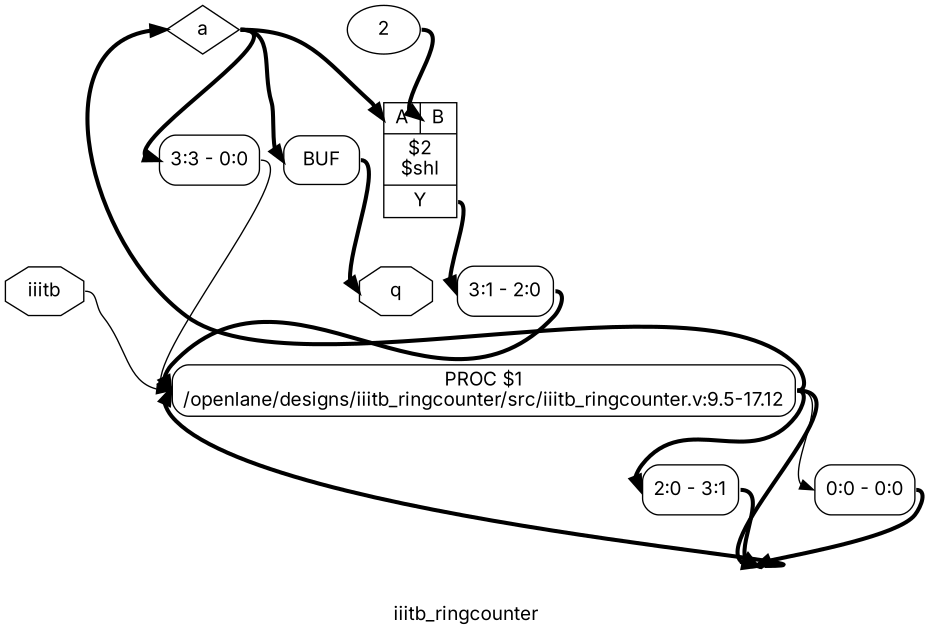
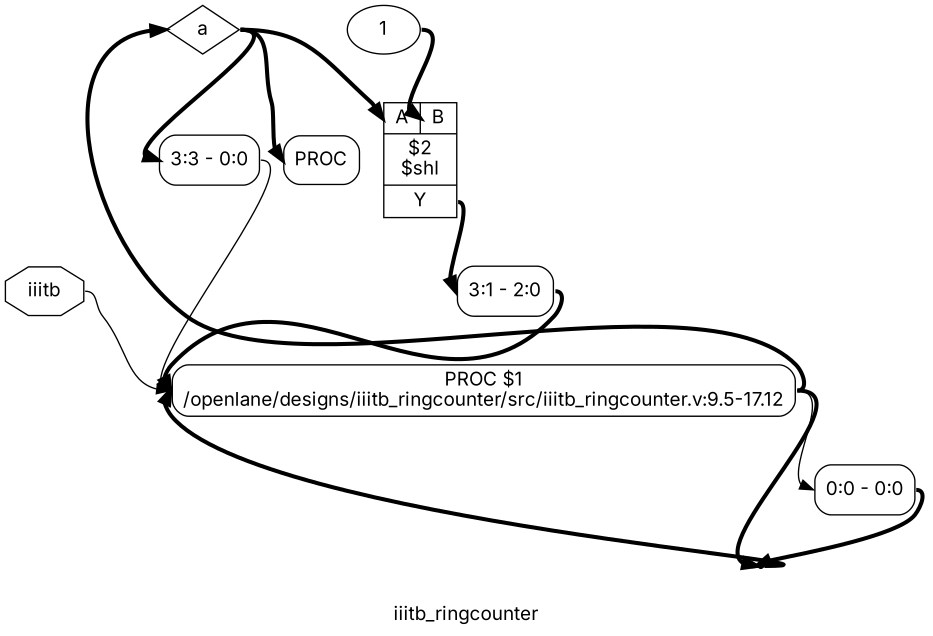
(384, 30) -> (384, 30)
(322, 160) -> (322, 160)
(396, 291) -> none
(691, 490) -> none
